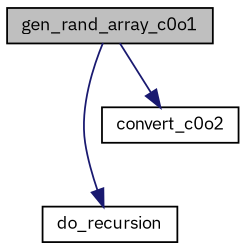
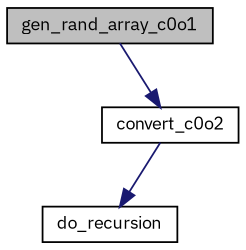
(84, 116) -> (145, 167)
